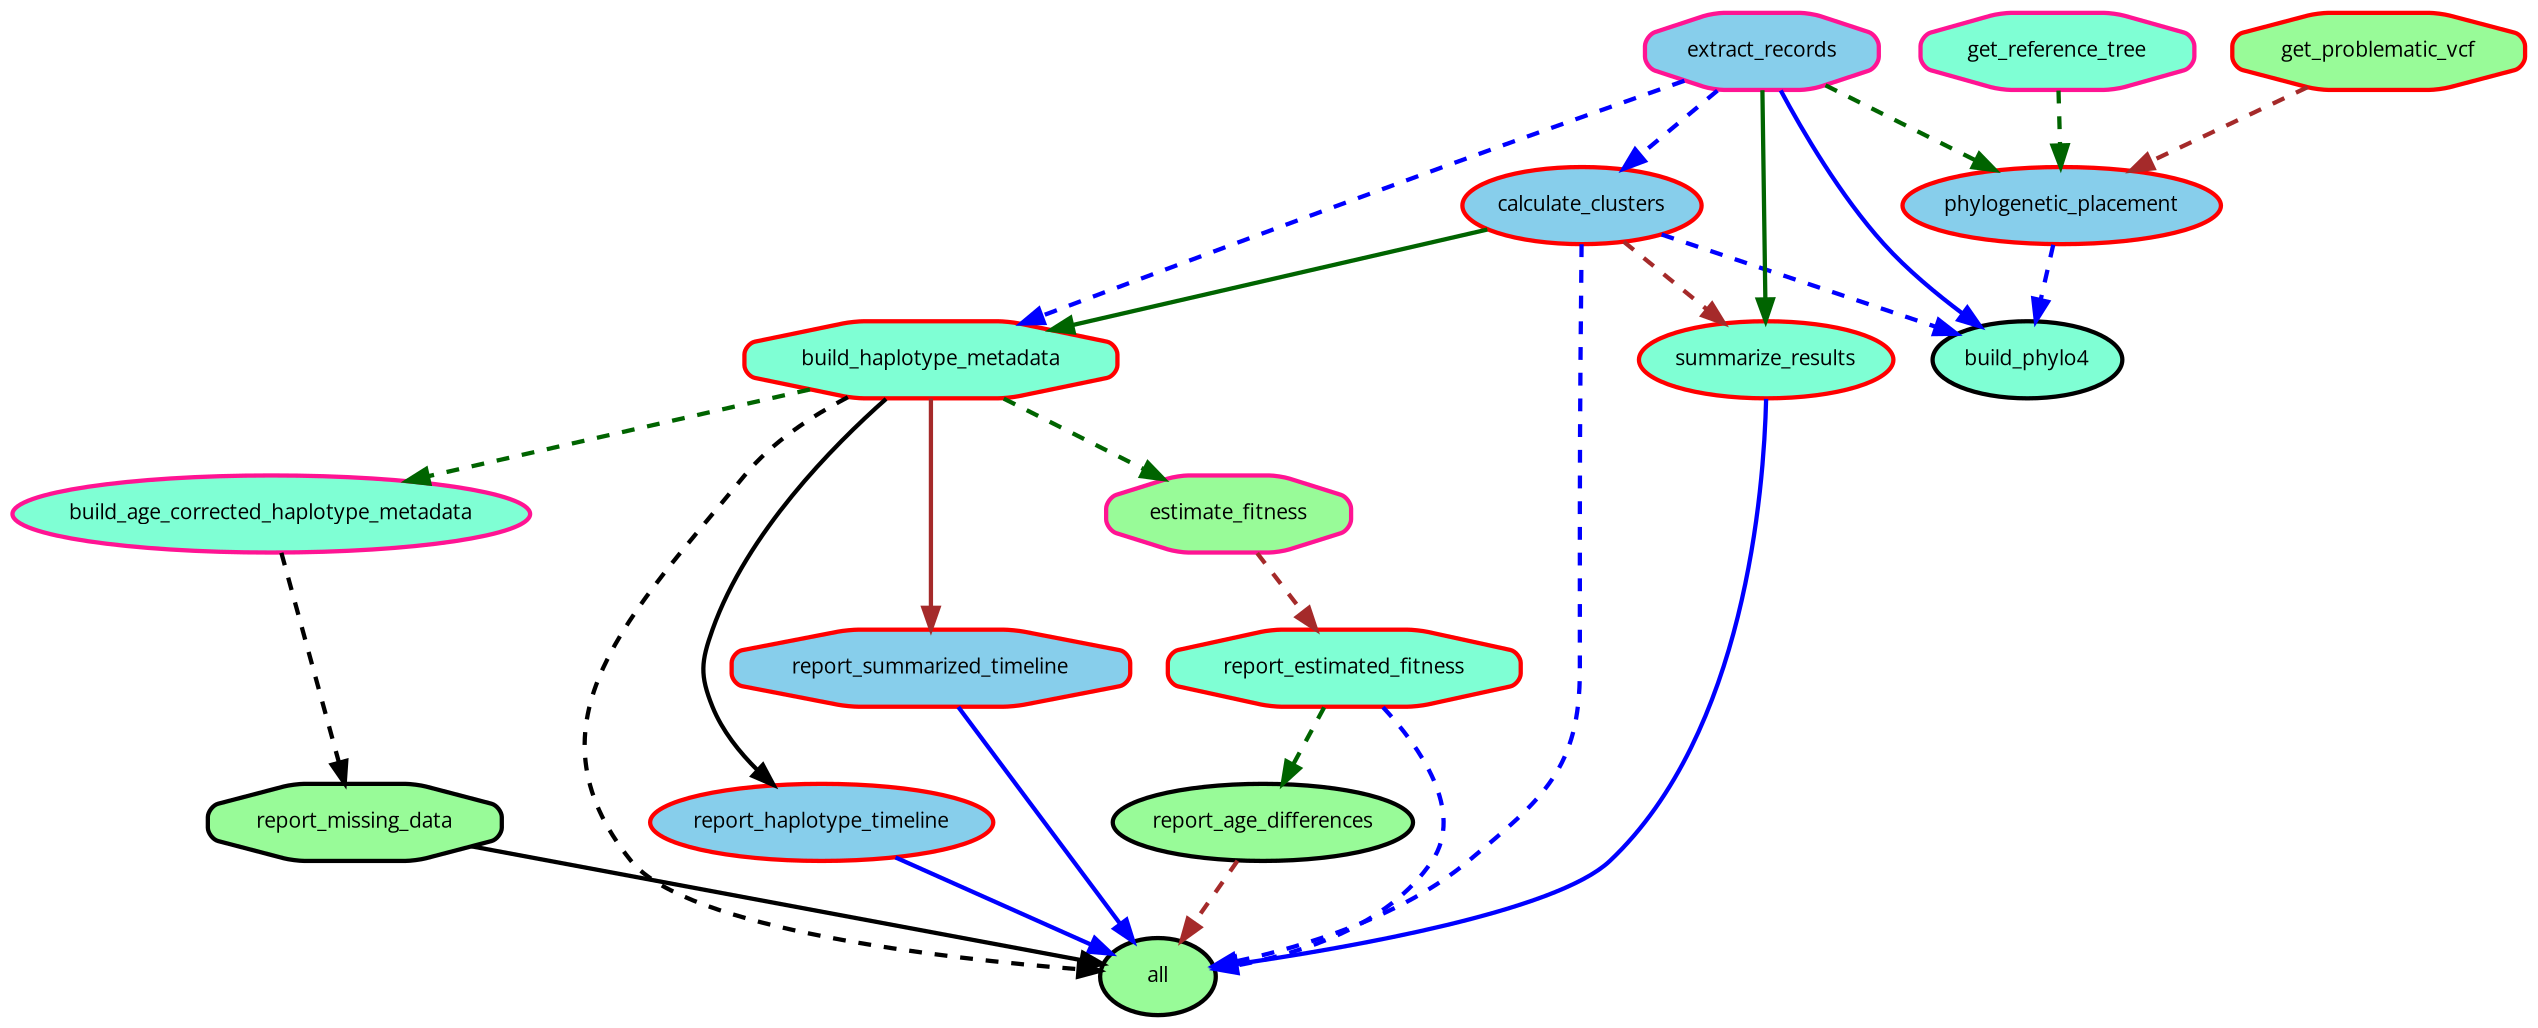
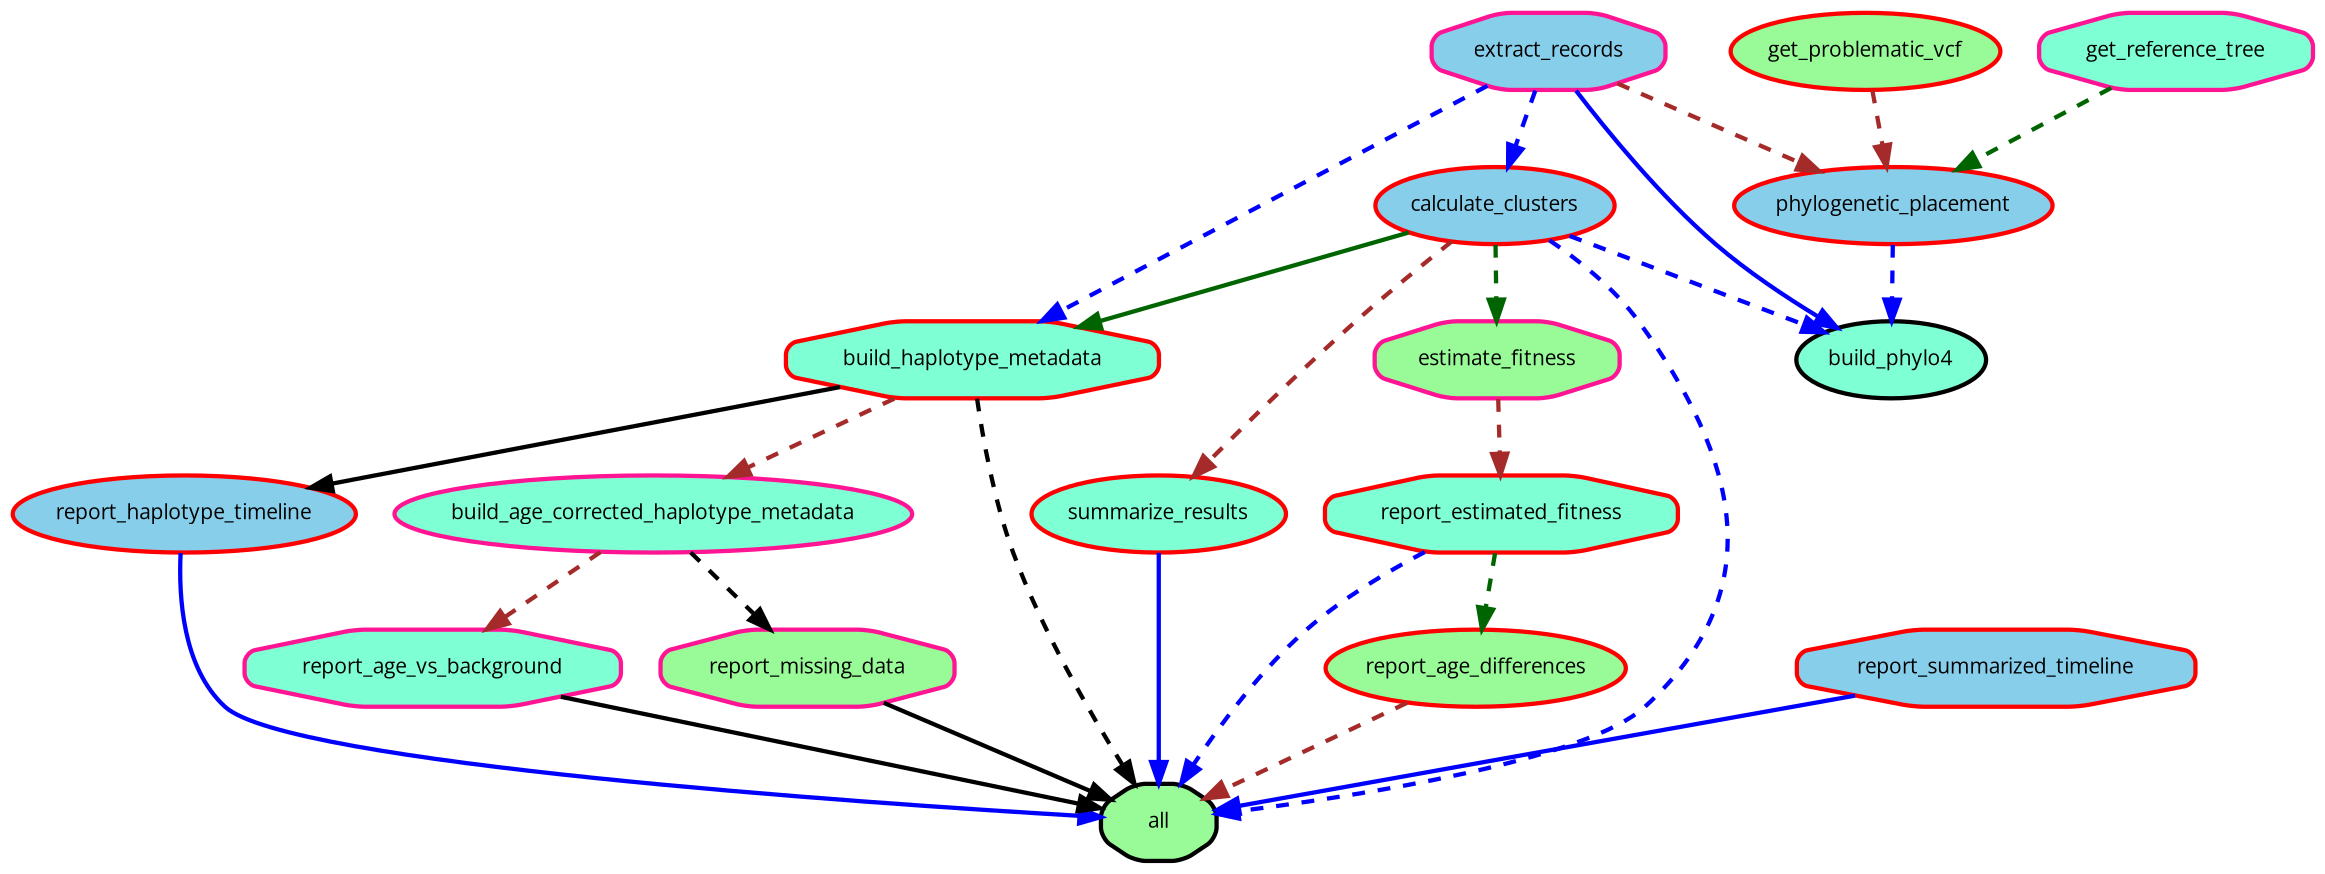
(2379, 51) -> (1866, 51)
(1900, 123) -> (1708, 123)
(1764, 195) -> none
(619, 433) -> (821, 433)
(1074, 434) -> (1496, 272)
(931, 503) -> none
none -> (433, 668)
(355, 822) -> (808, 668)
(1263, 822) -> (1476, 668)
(1158, 977) -> (1159, 822)
